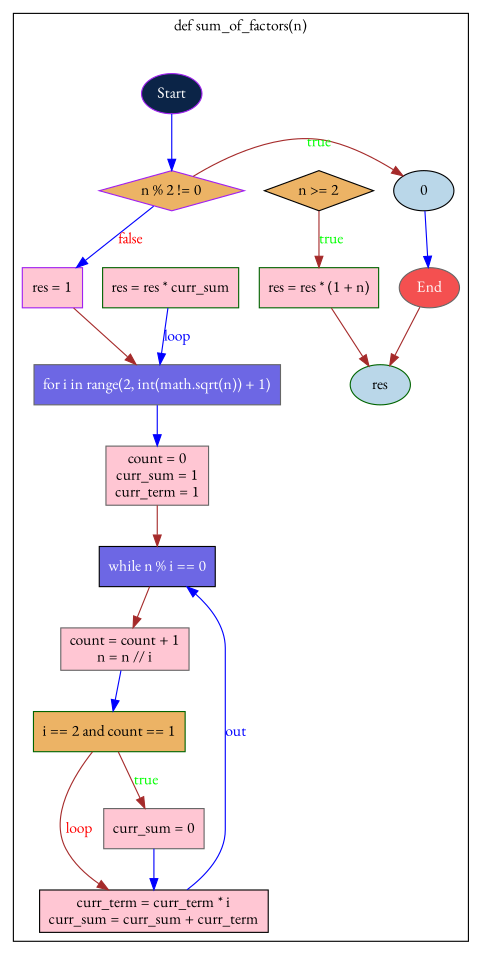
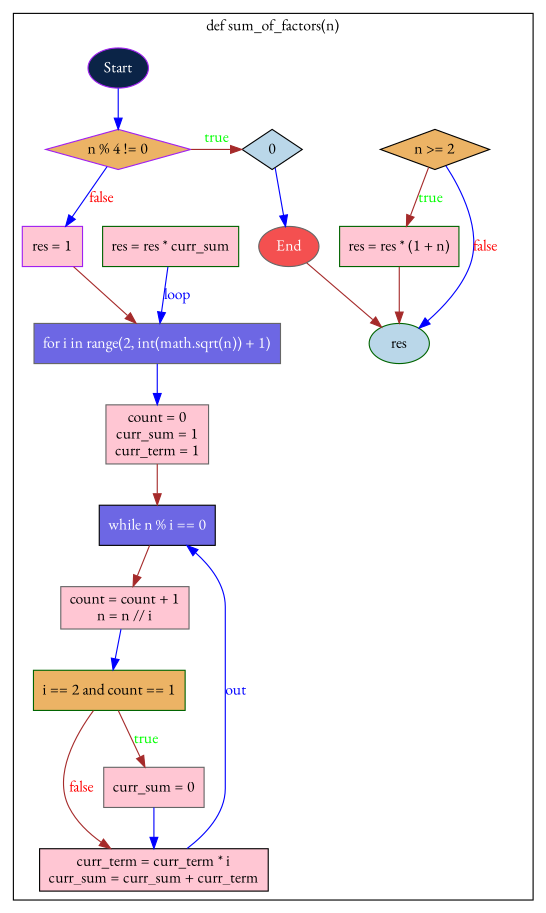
(172, 191) -> (118, 149)
(424, 191) -> (272, 149)
none -> (473, 248)
(80, 829) -> (81, 787)
